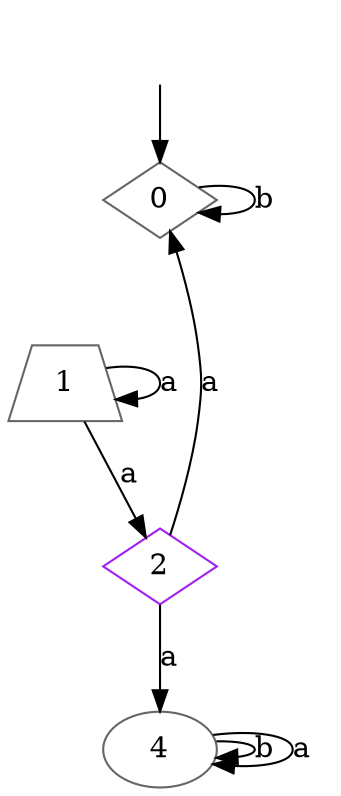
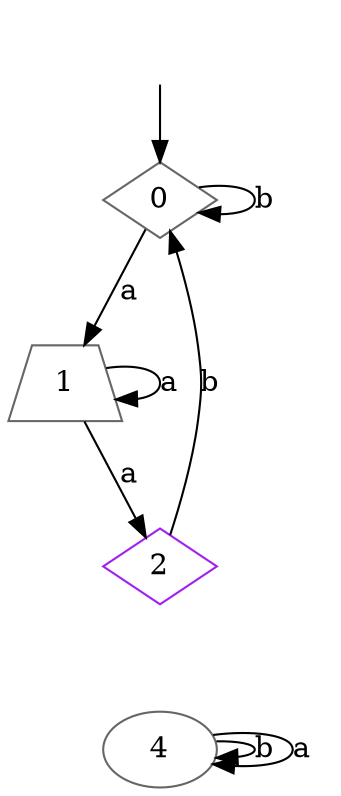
none -> (120, 278)
(211, 383) -> (211, 383)
(160, 647) -> none
